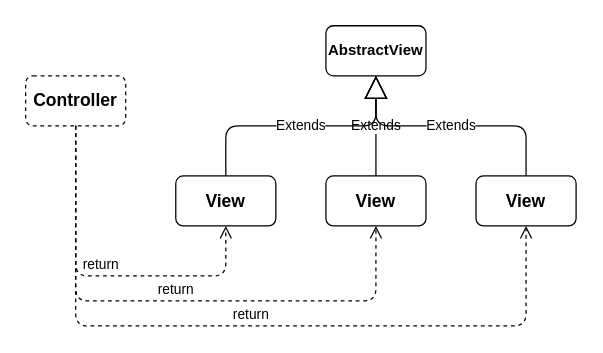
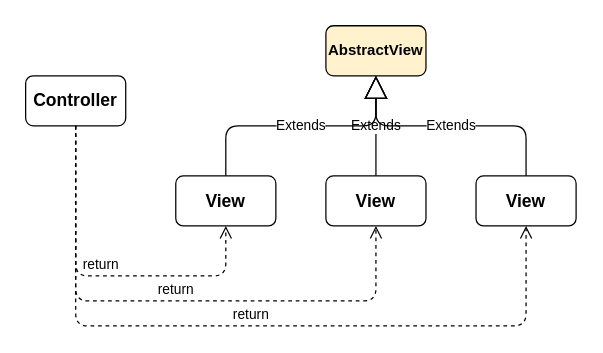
(376, 51) -> (376, 51)
(76, 101) -> (76, 101)
